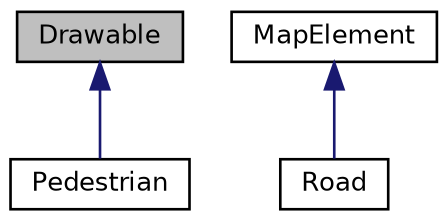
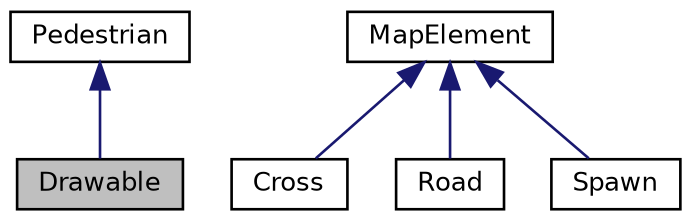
(100, 124) -> (100, 124)
none -> (290, 184)
none -> (616, 184)
